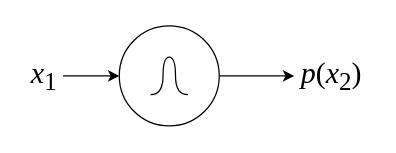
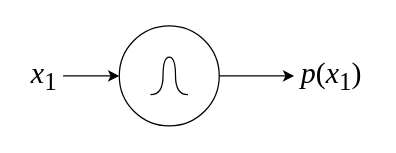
(332, 76) -> (332, 76)
